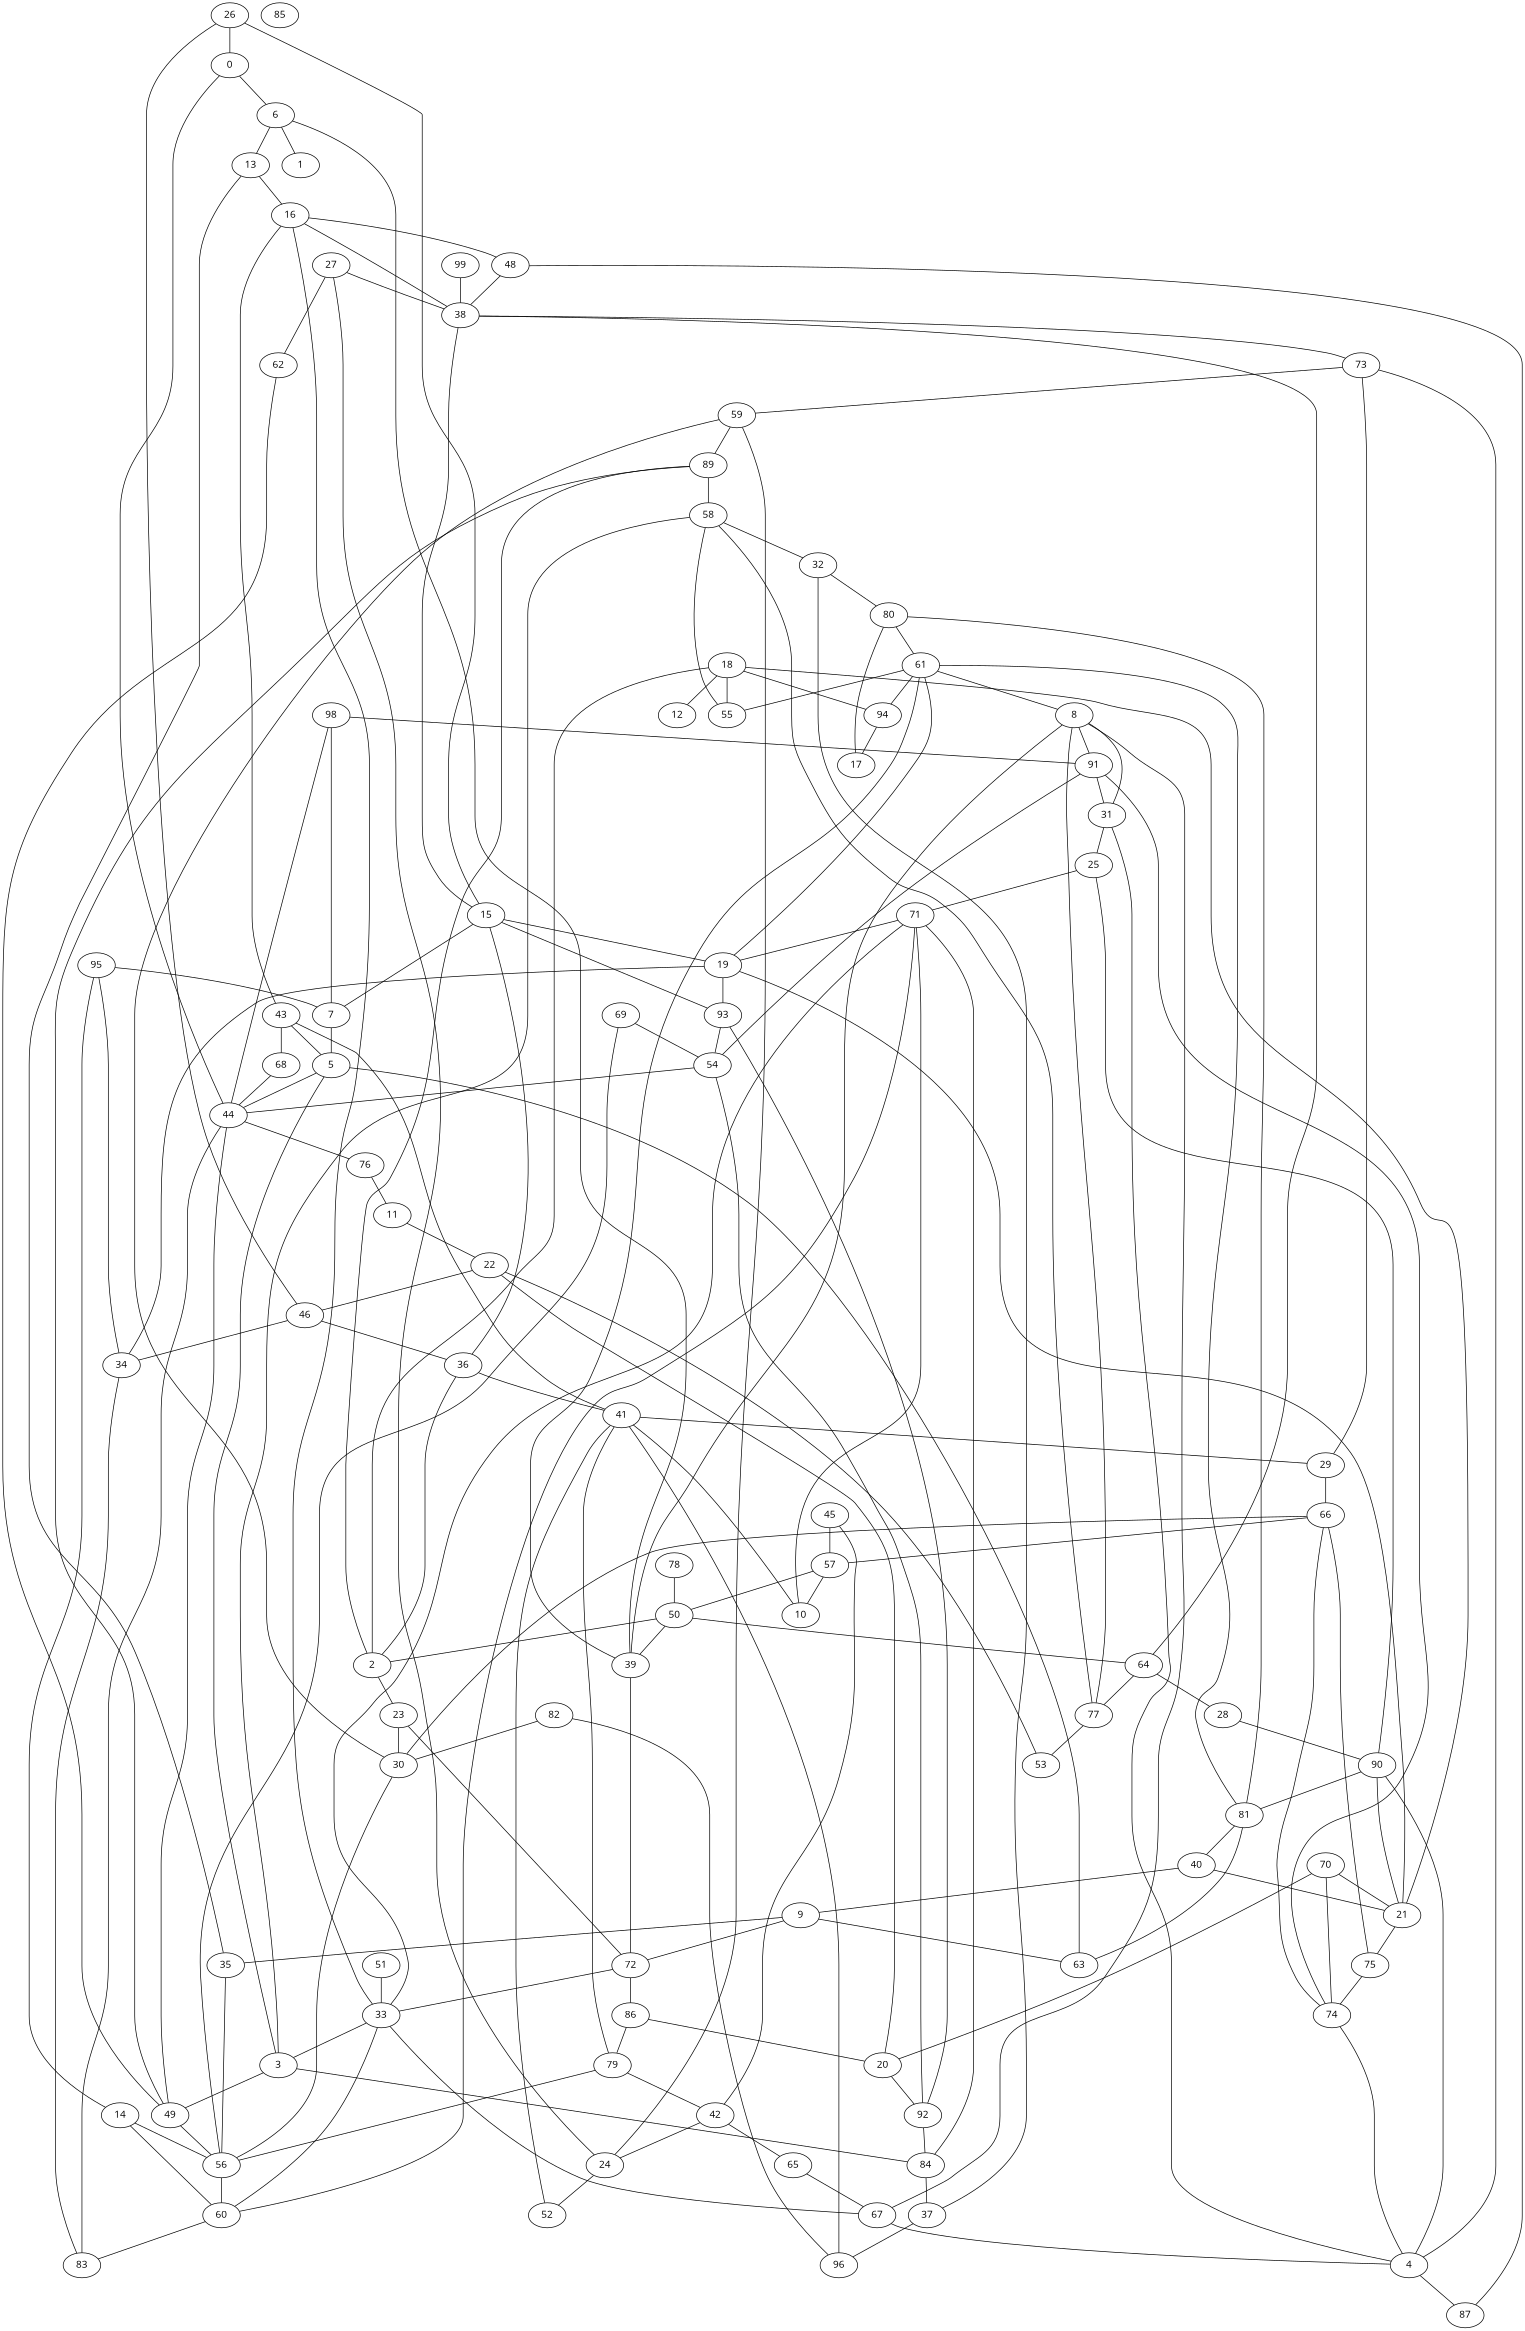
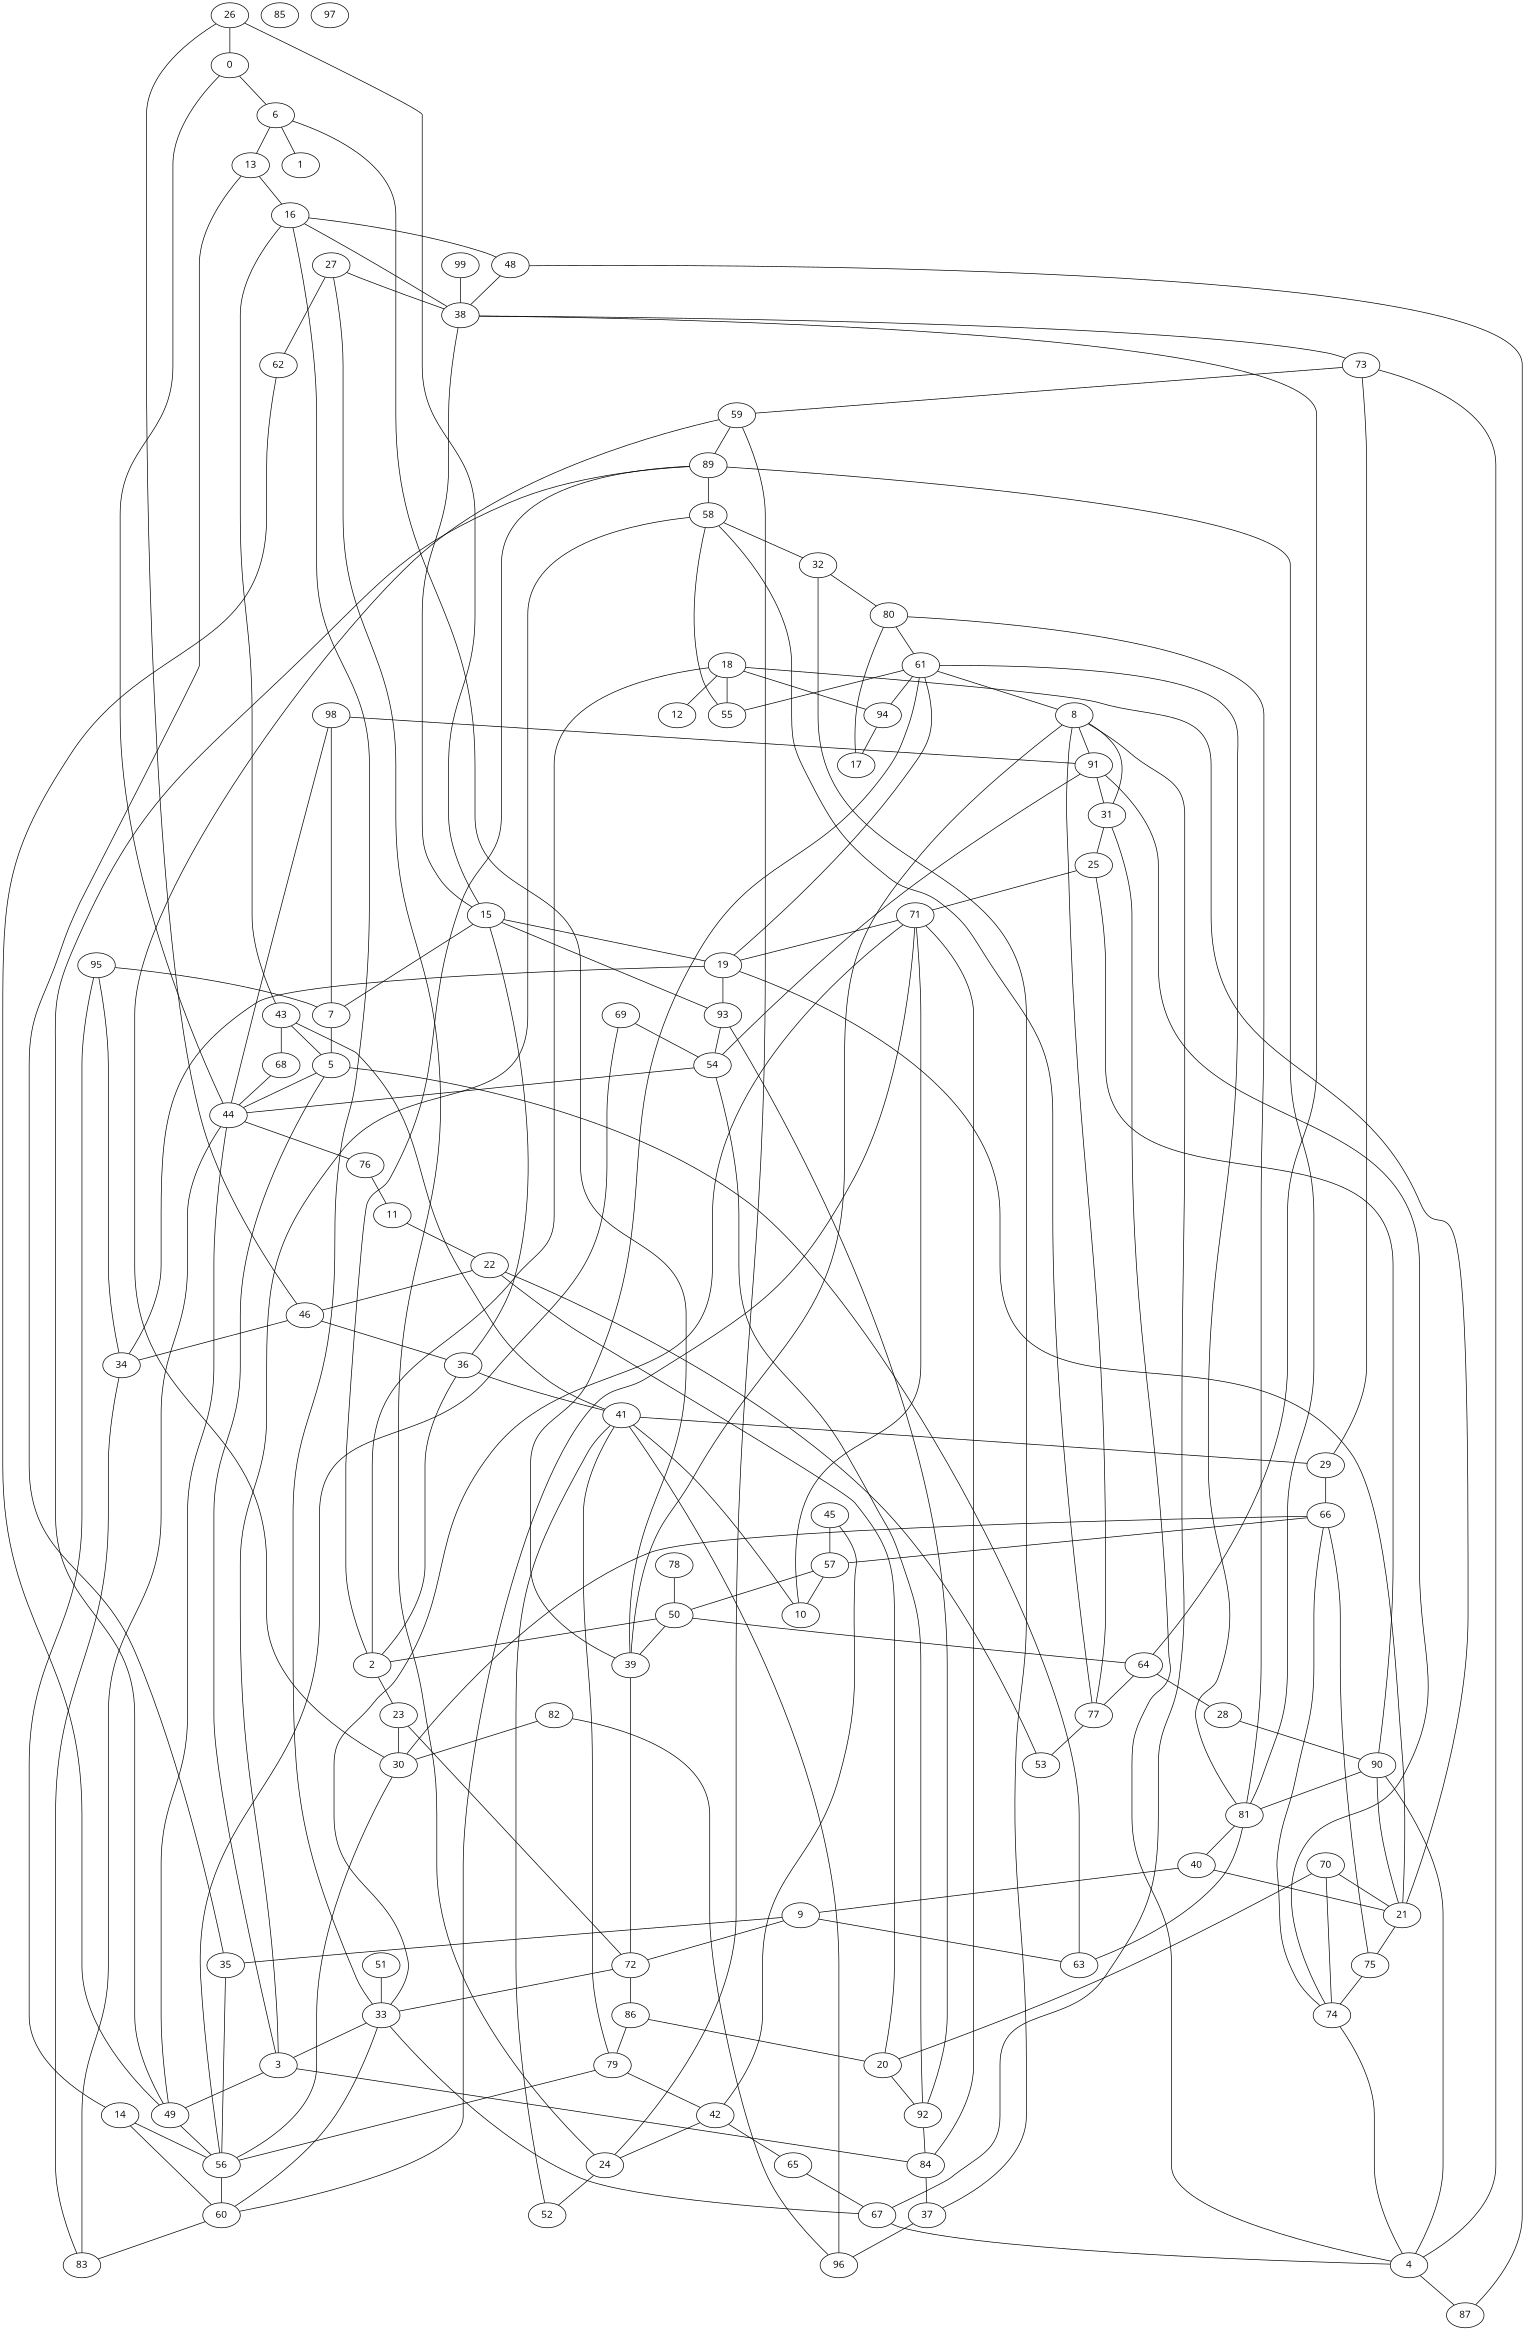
none -> (330, 15)
none -> (1290, 900)
